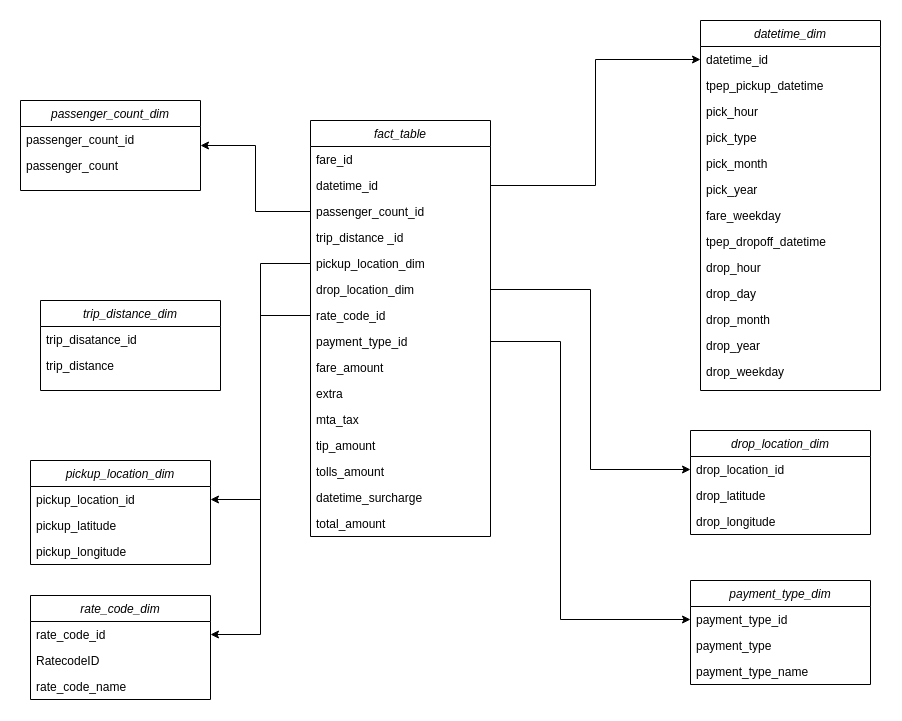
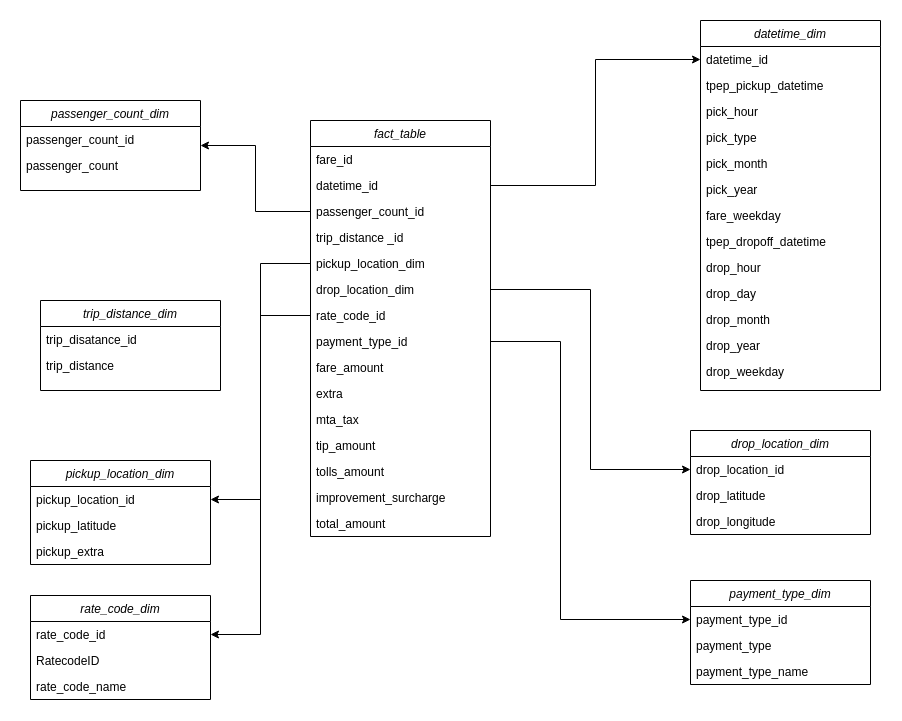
(375, 498) -> (385, 498)
(85, 552) -> (75, 552)
